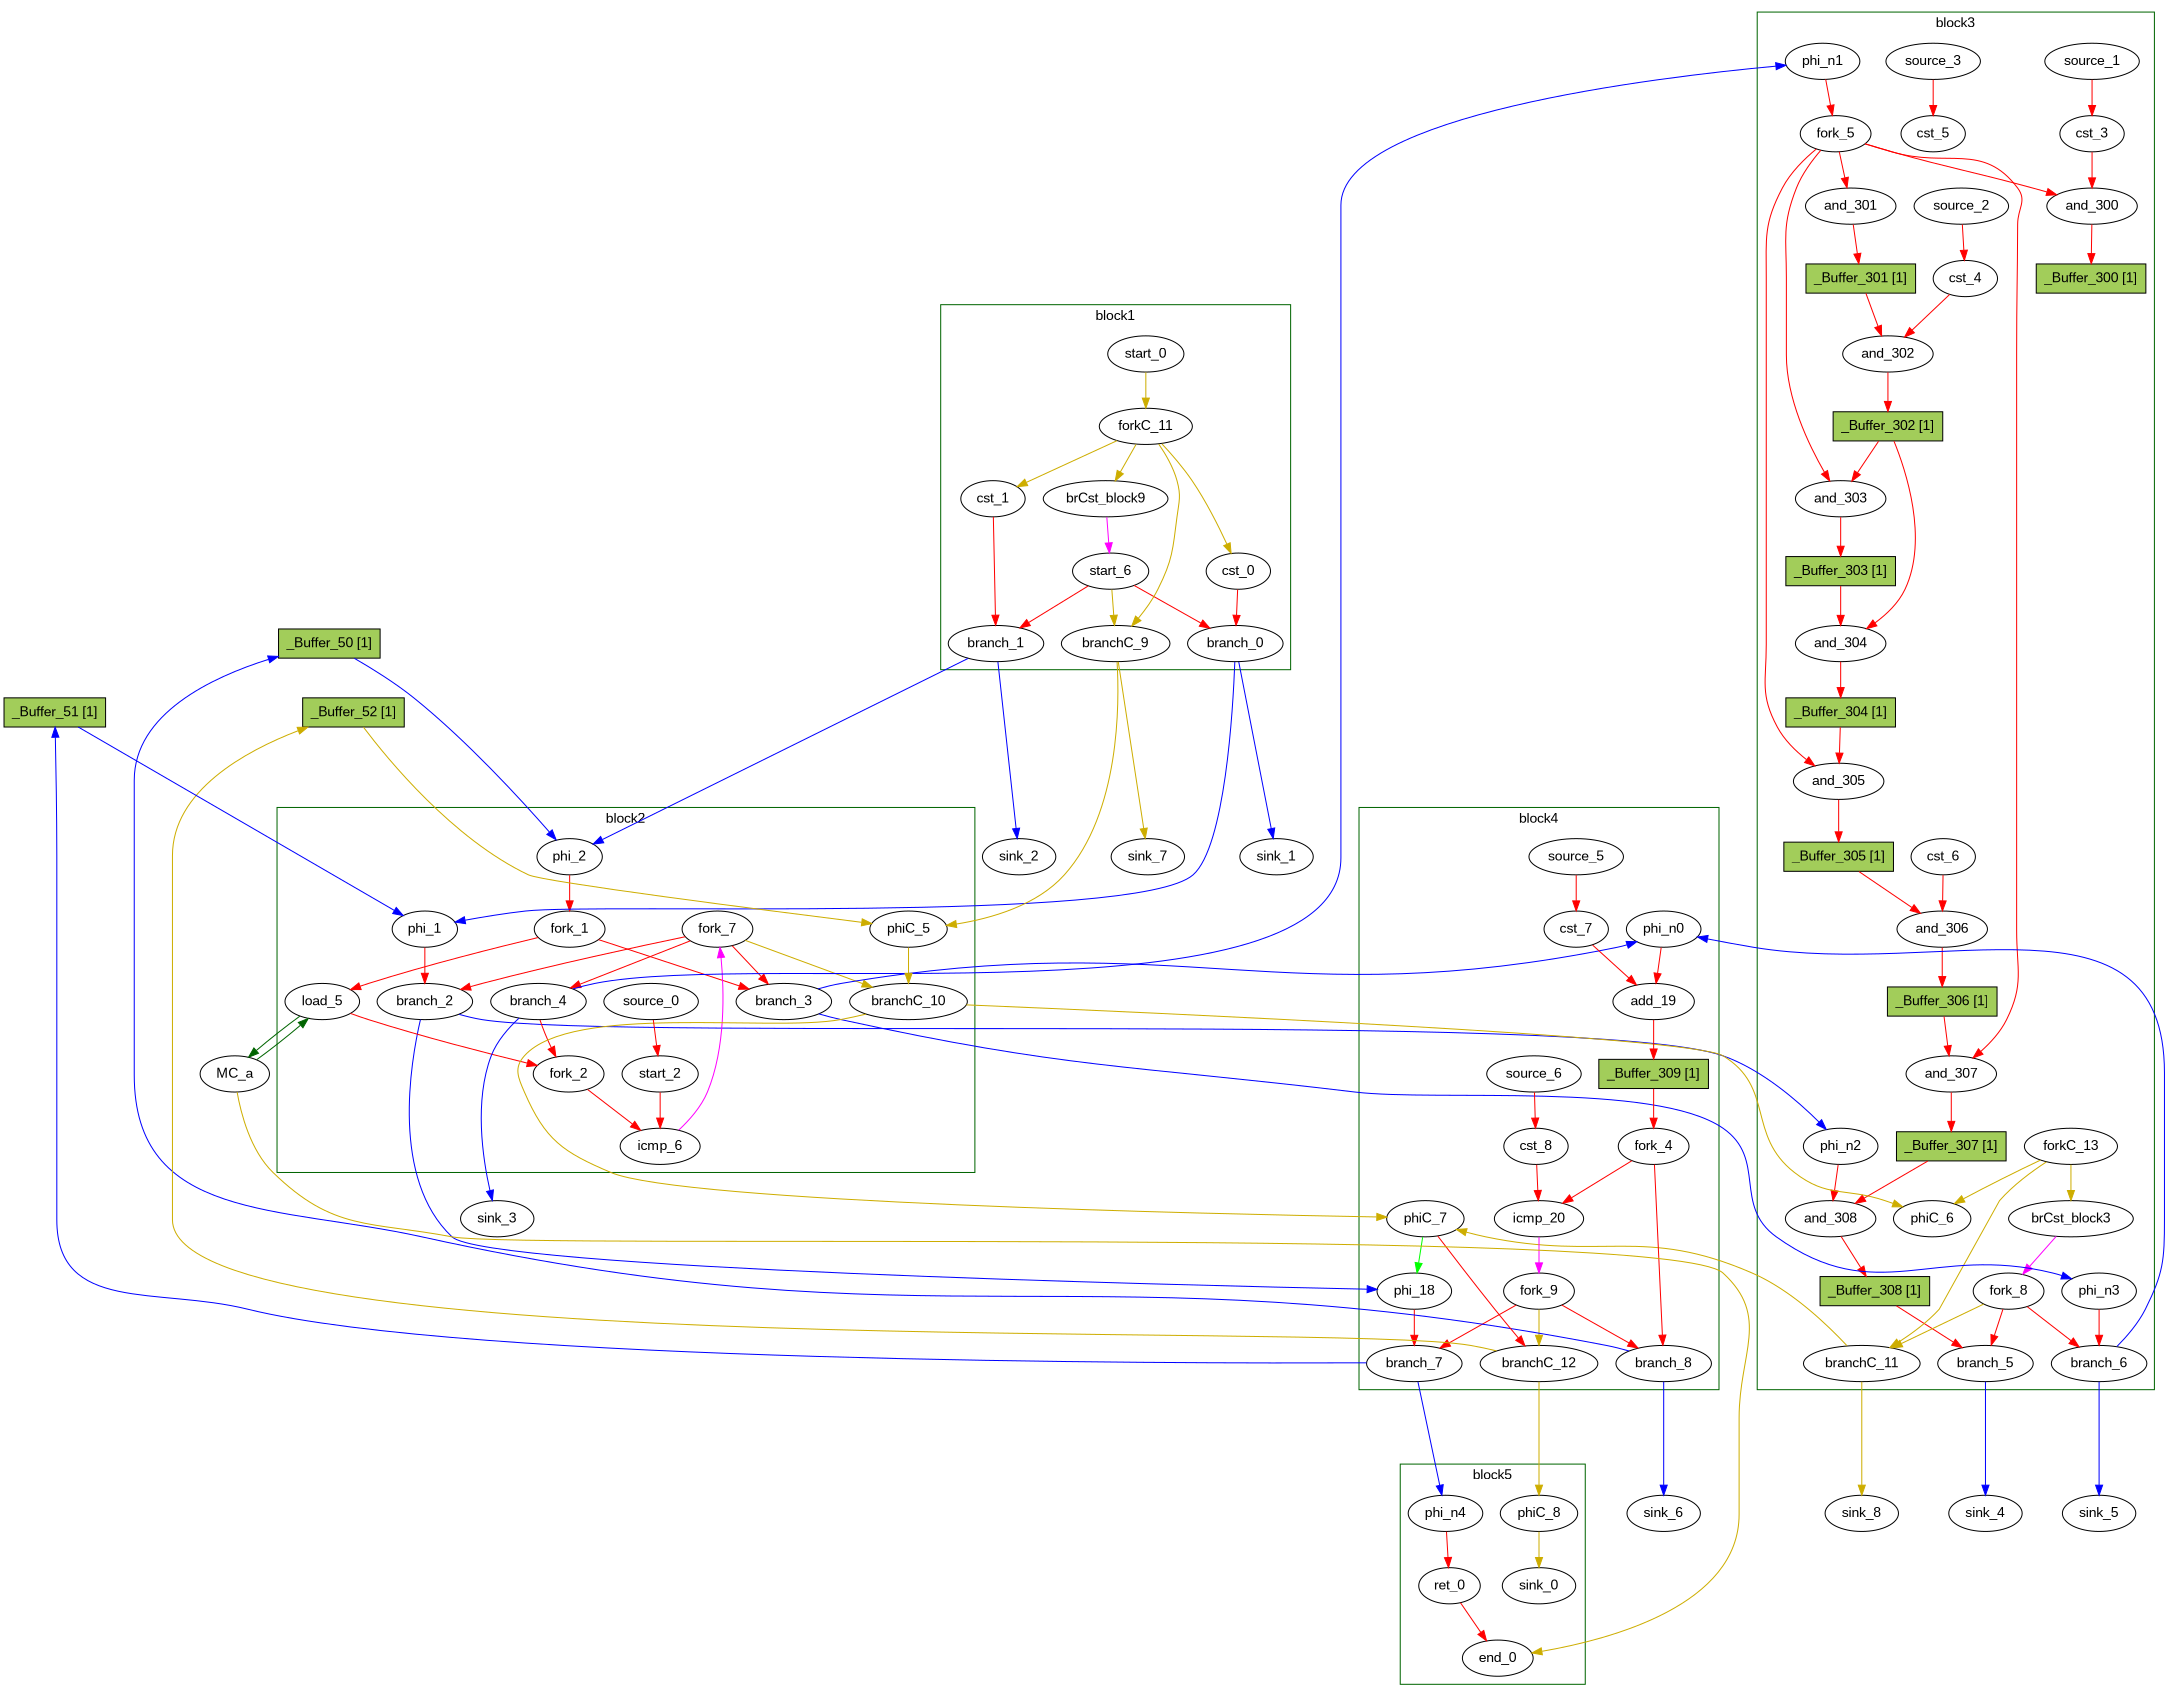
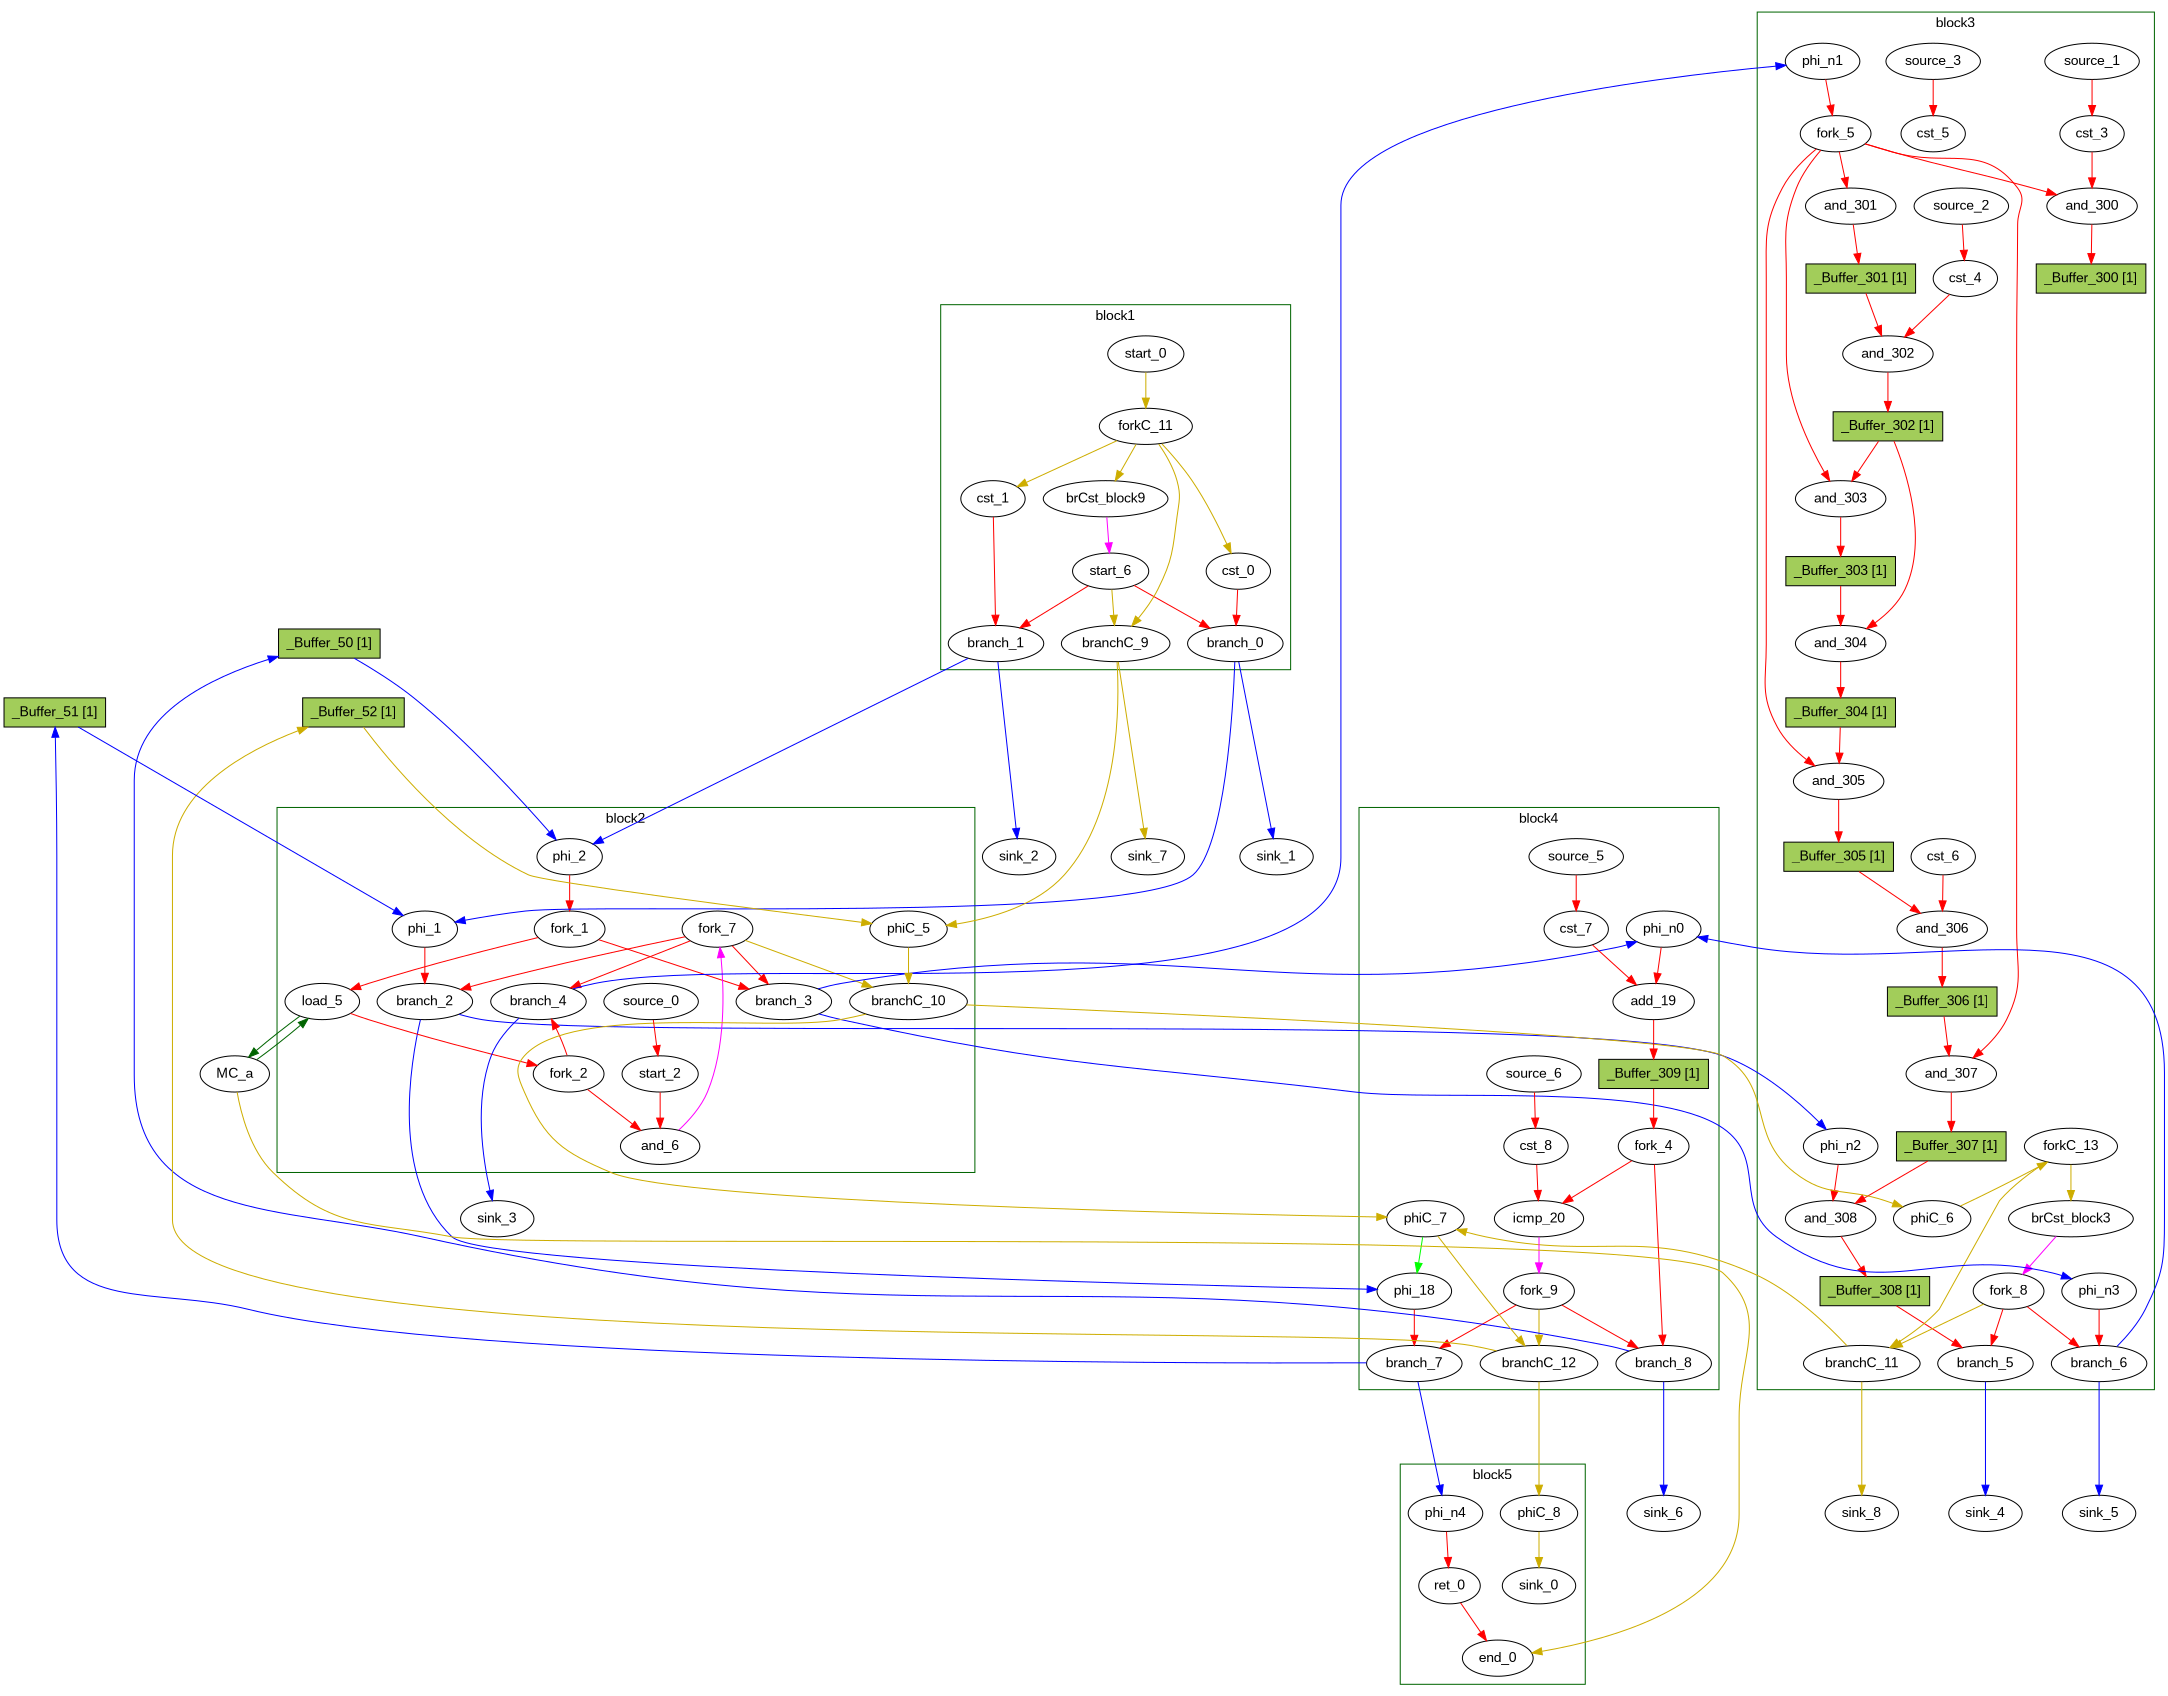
(545, 1034) -> (562, 1042)
(660, 1146) -> (660, 1146)
(2002, 1179) -> (2000, 1187)
(1478, 1287) -> (1478, 1287)
